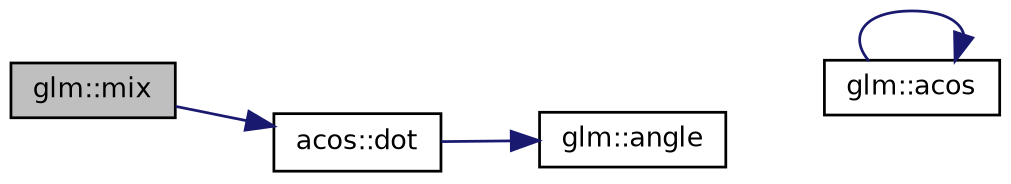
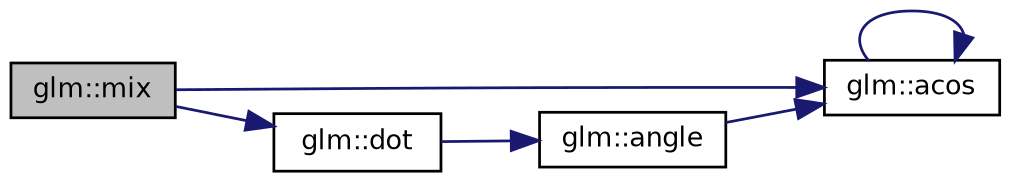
none -> (486, 88)
none -> (761, 116)
(357, 142) -> (357, 142)
